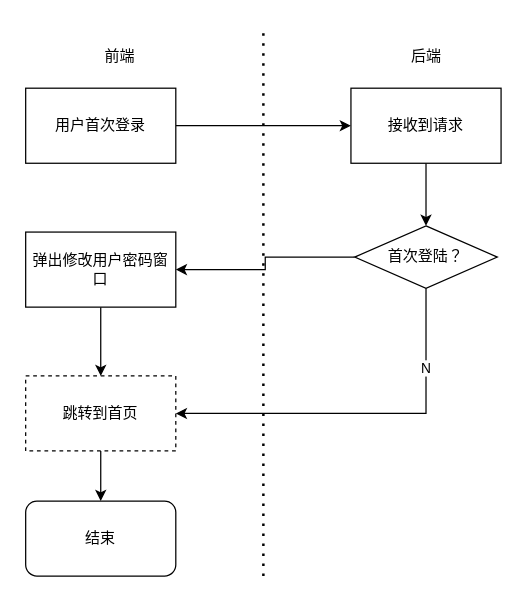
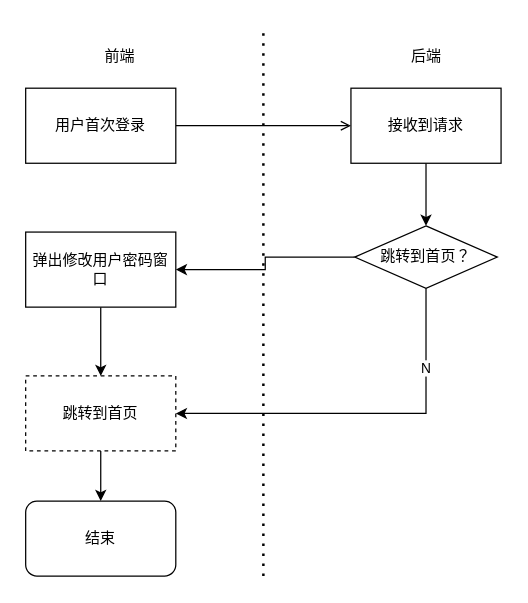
(341, 126) -> (343, 126)
(426, 257) -> (426, 257)
